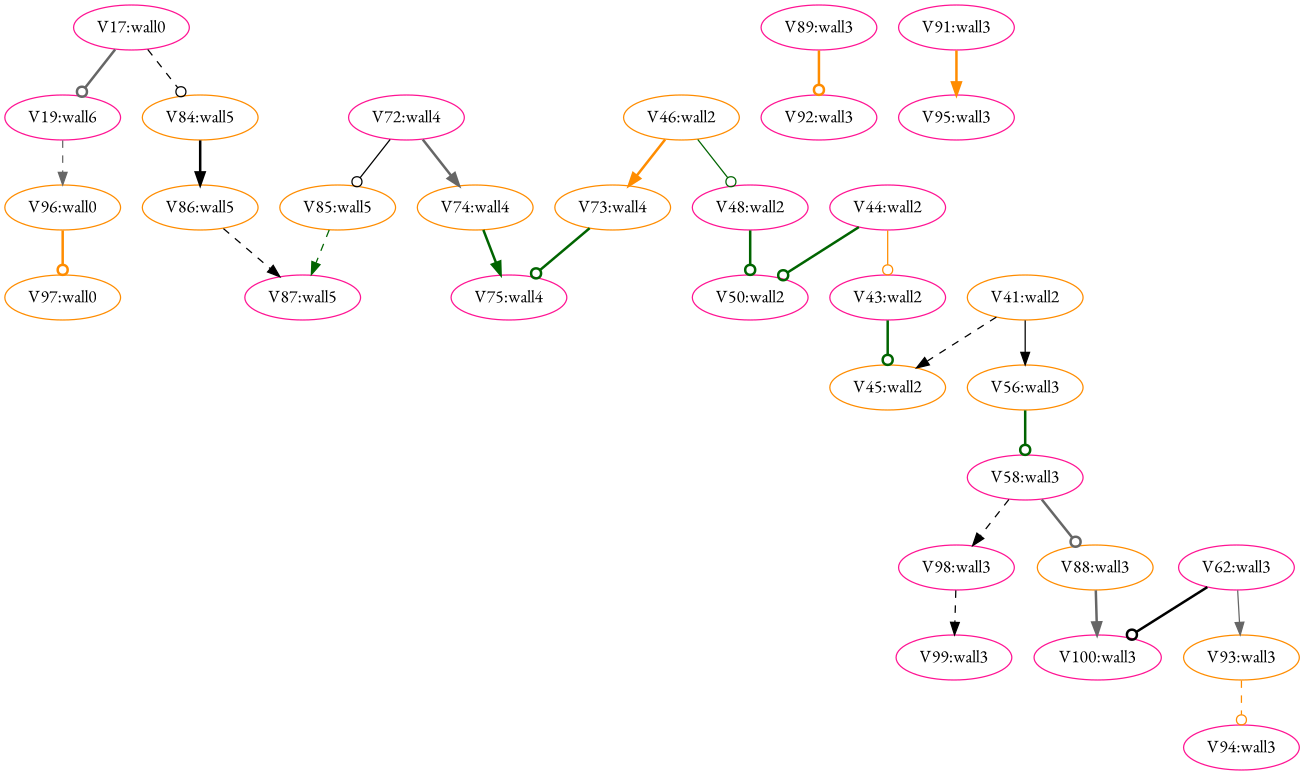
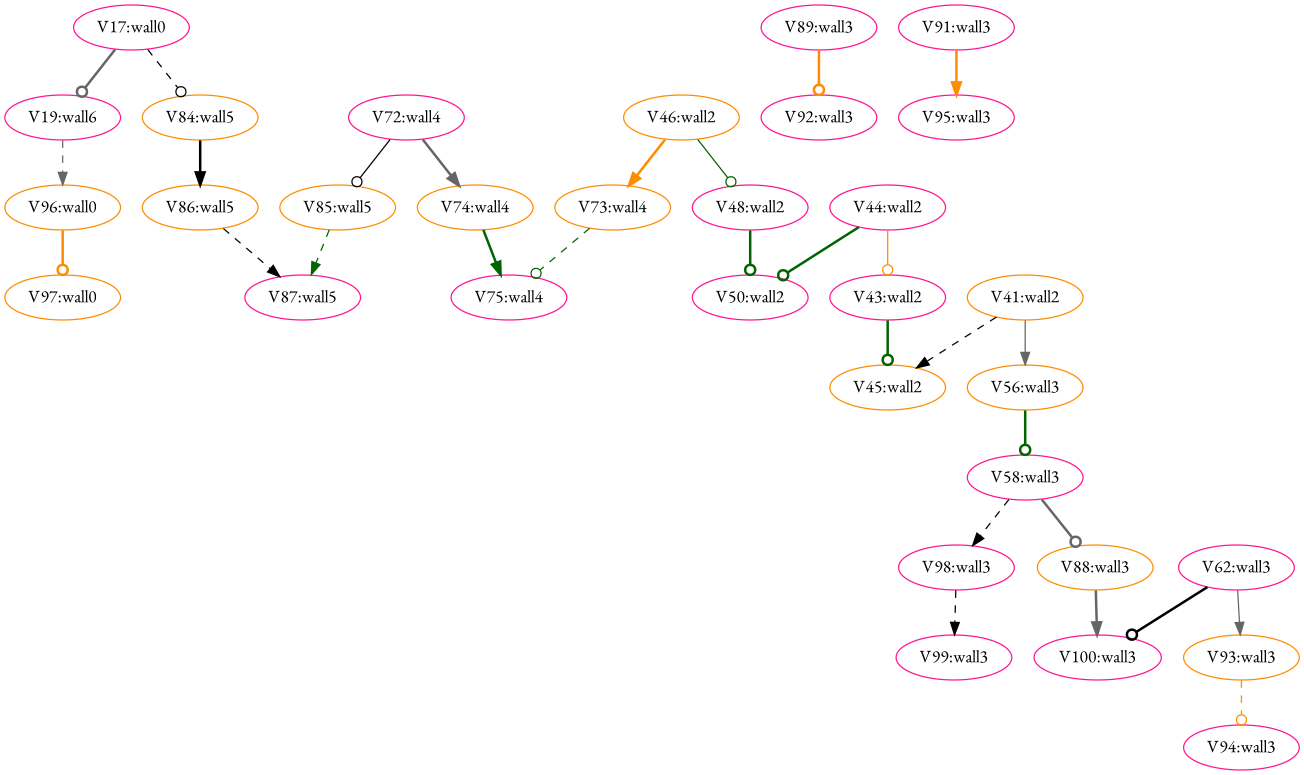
(565, 249) -> (565, 249)
(1025, 336) -> (1025, 336)
